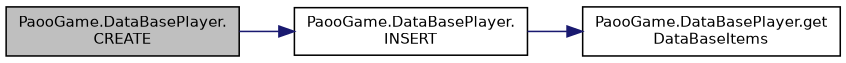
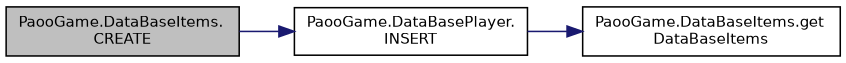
(123, 31) -> (123, 31)
(711, 31) -> (711, 31)
